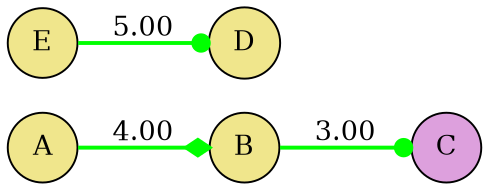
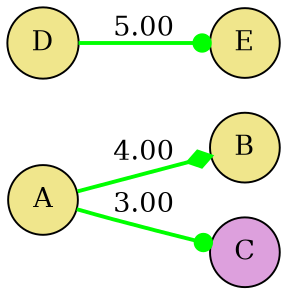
(136, 43) -> (136, 43)
(338, 148) -> (136, 225)
